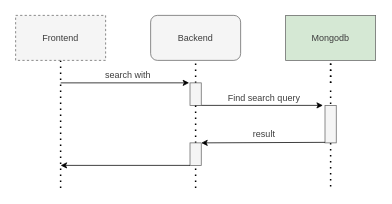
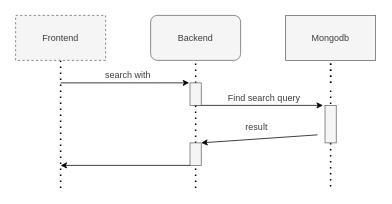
(330, 38) -> (330, 38)
(264, 135) -> (256, 127)
